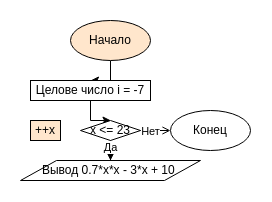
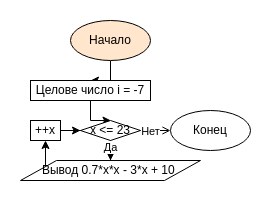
(46, 131) -> (46, 131)
none -> (75, 131)
none -> (46, 156)
